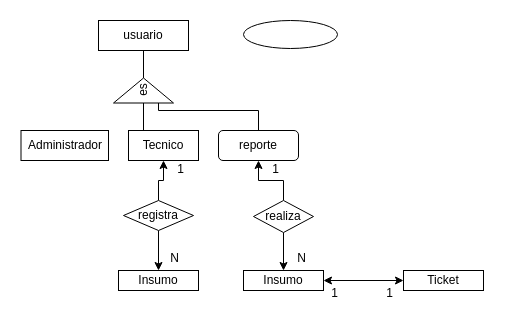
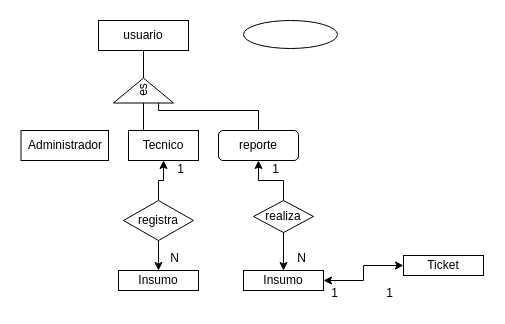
(159, 216) -> (159, 221)
(444, 281) -> (444, 266)
